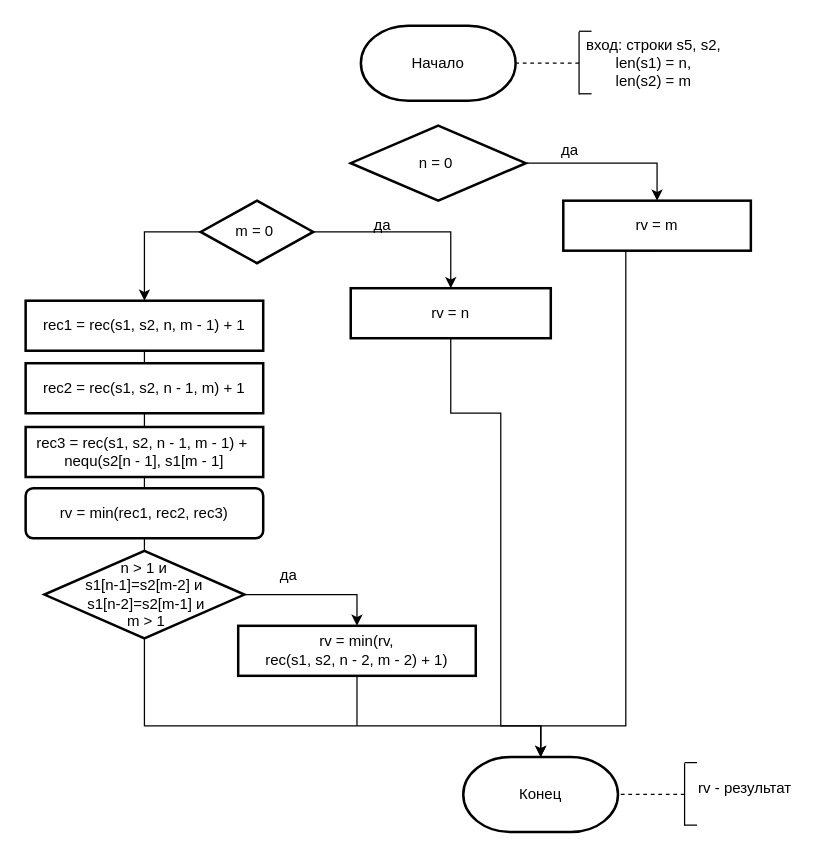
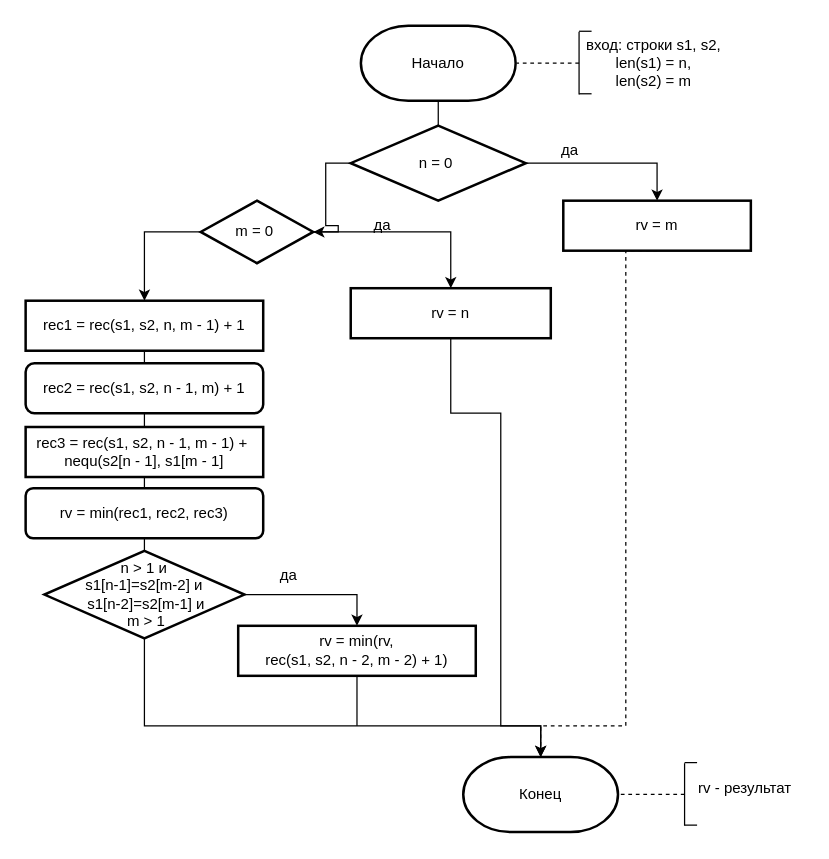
(654, 63) -> (654, 63)
none -> (438, 113)
none -> (326, 190)
(144, 388) -> (144, 388)
(626, 529) -> (626, 529)
